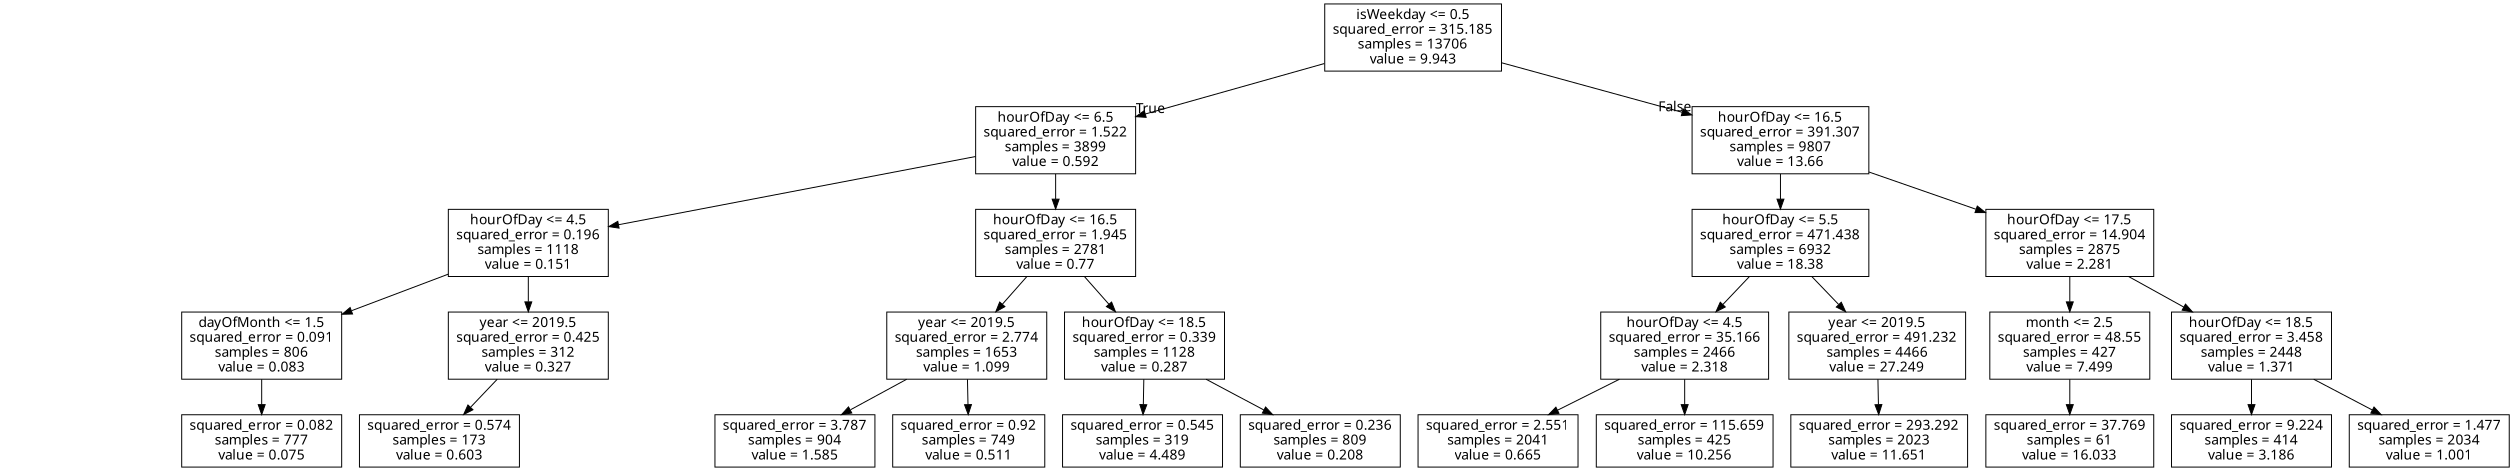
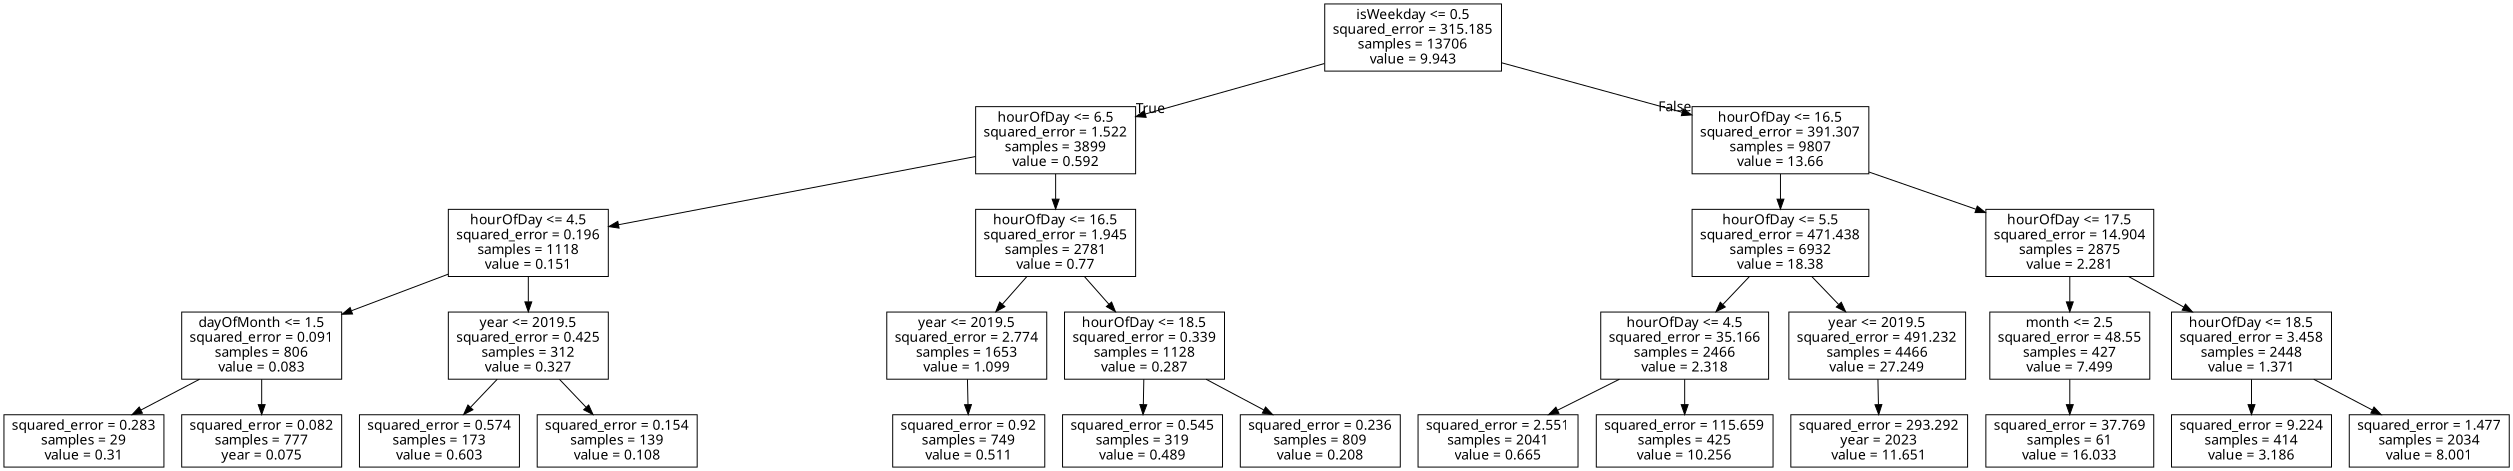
none -> (84, 441)
(262, 441) -> (262, 441)
none -> (617, 441)
(795, 441) -> none
(1143, 441) -> (1143, 441)
(1879, 441) -> (1879, 441)
(2429, 441) -> (2429, 441)
